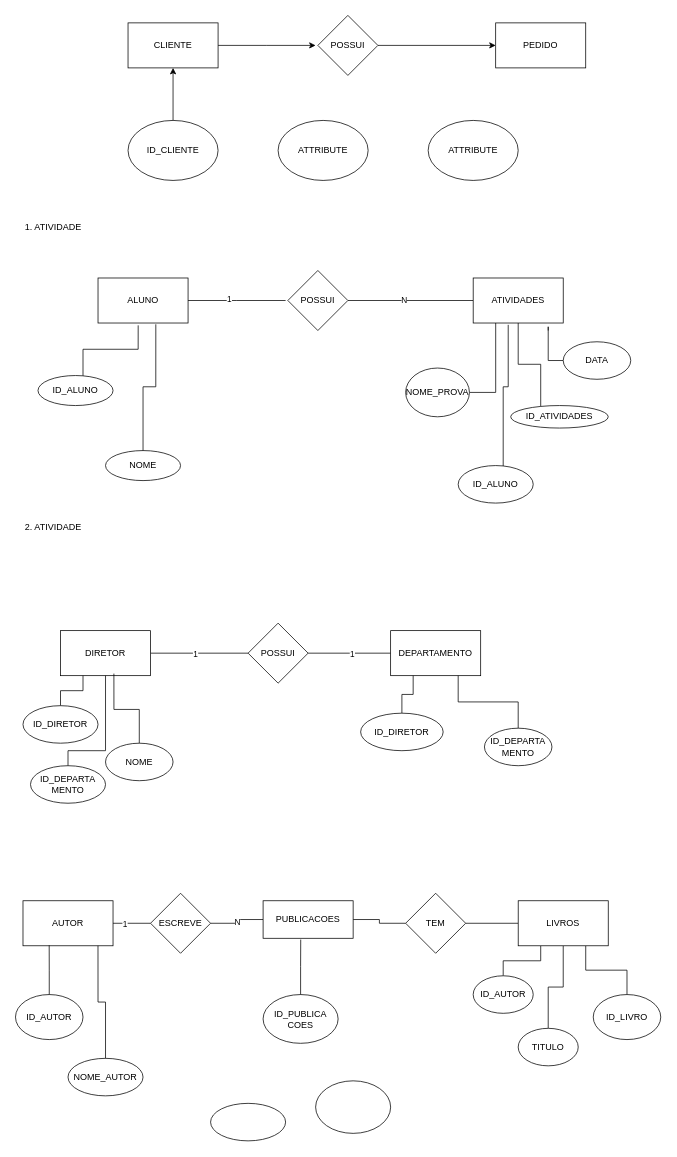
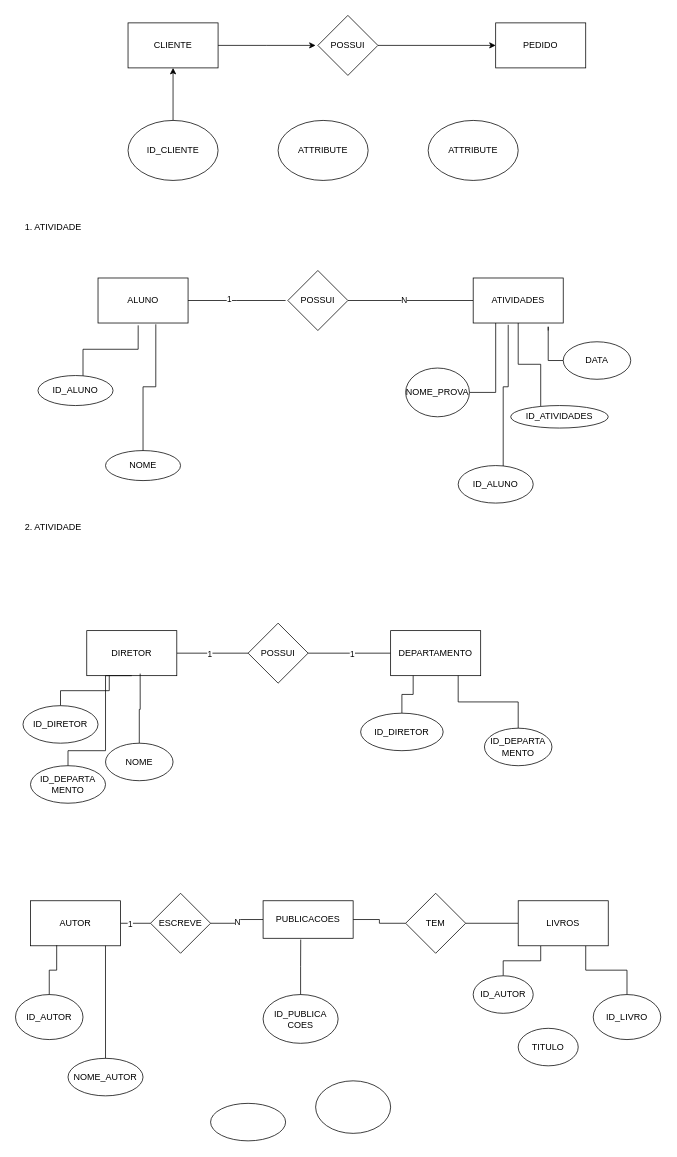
(105, 653) -> (132, 653)
(68, 923) -> (75, 923)
(555, 987) -> none
